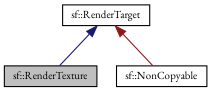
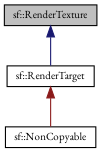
(75, 50) -> (51, 51)
